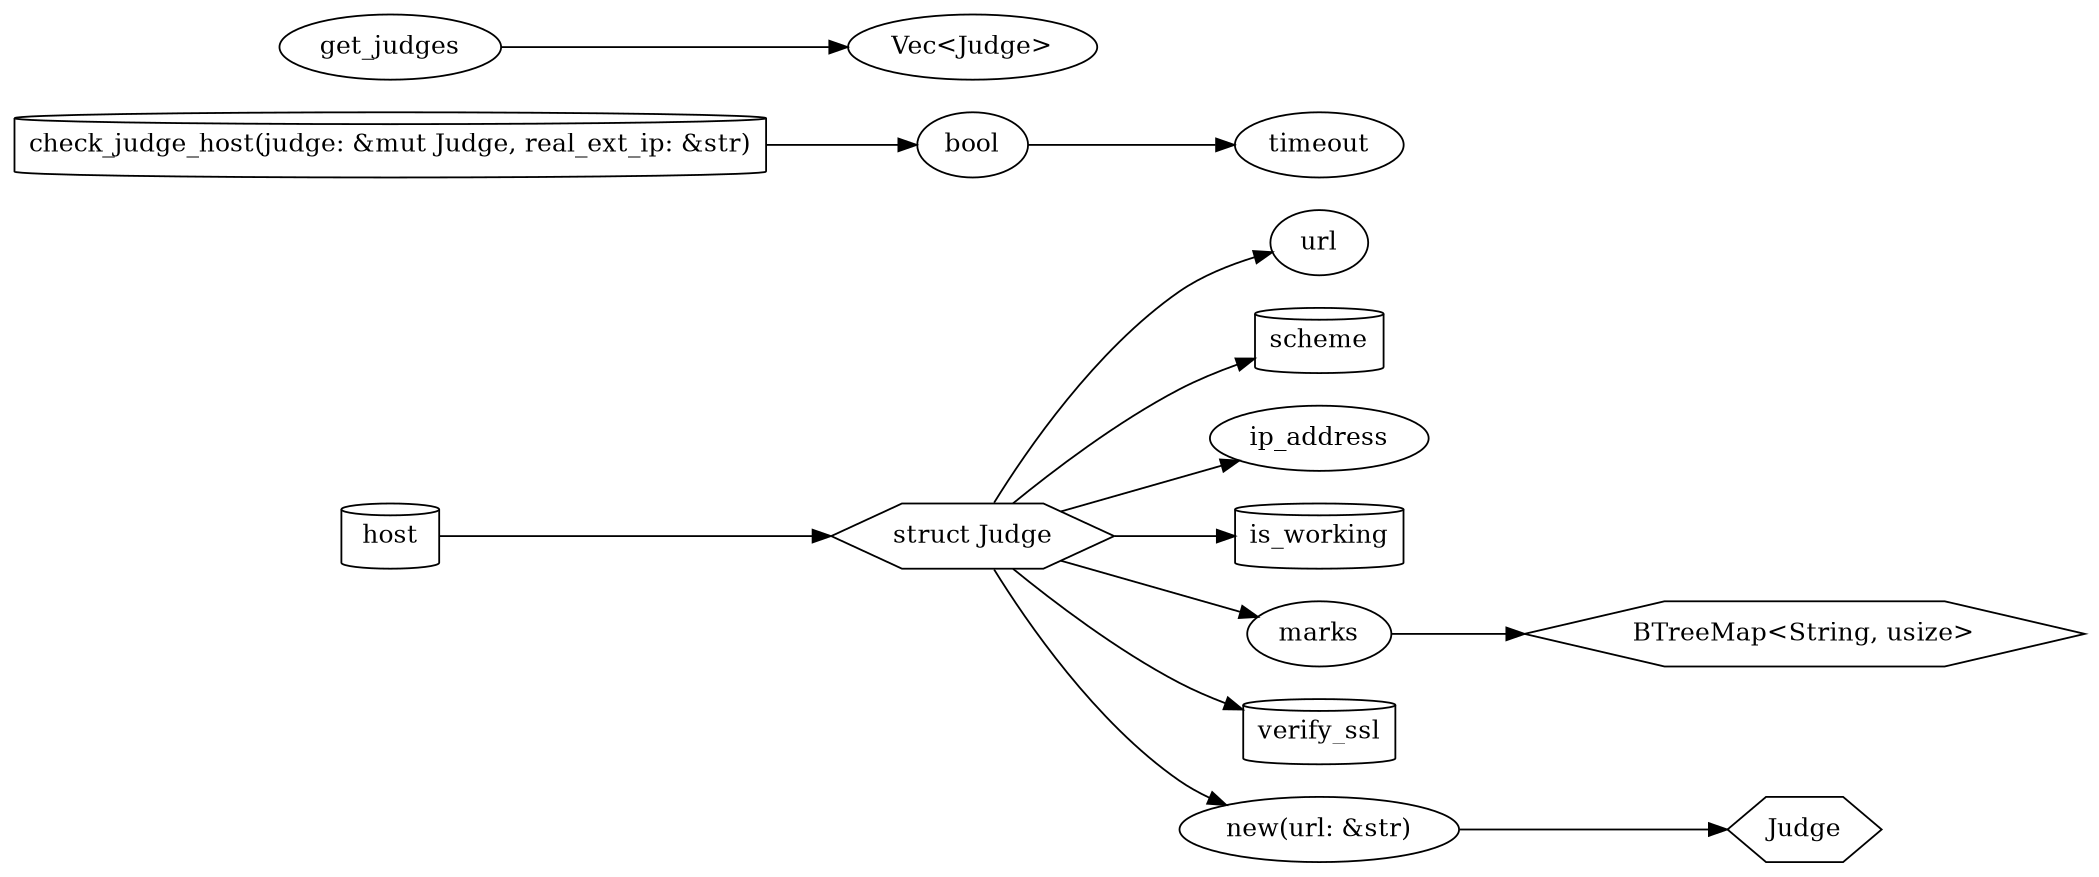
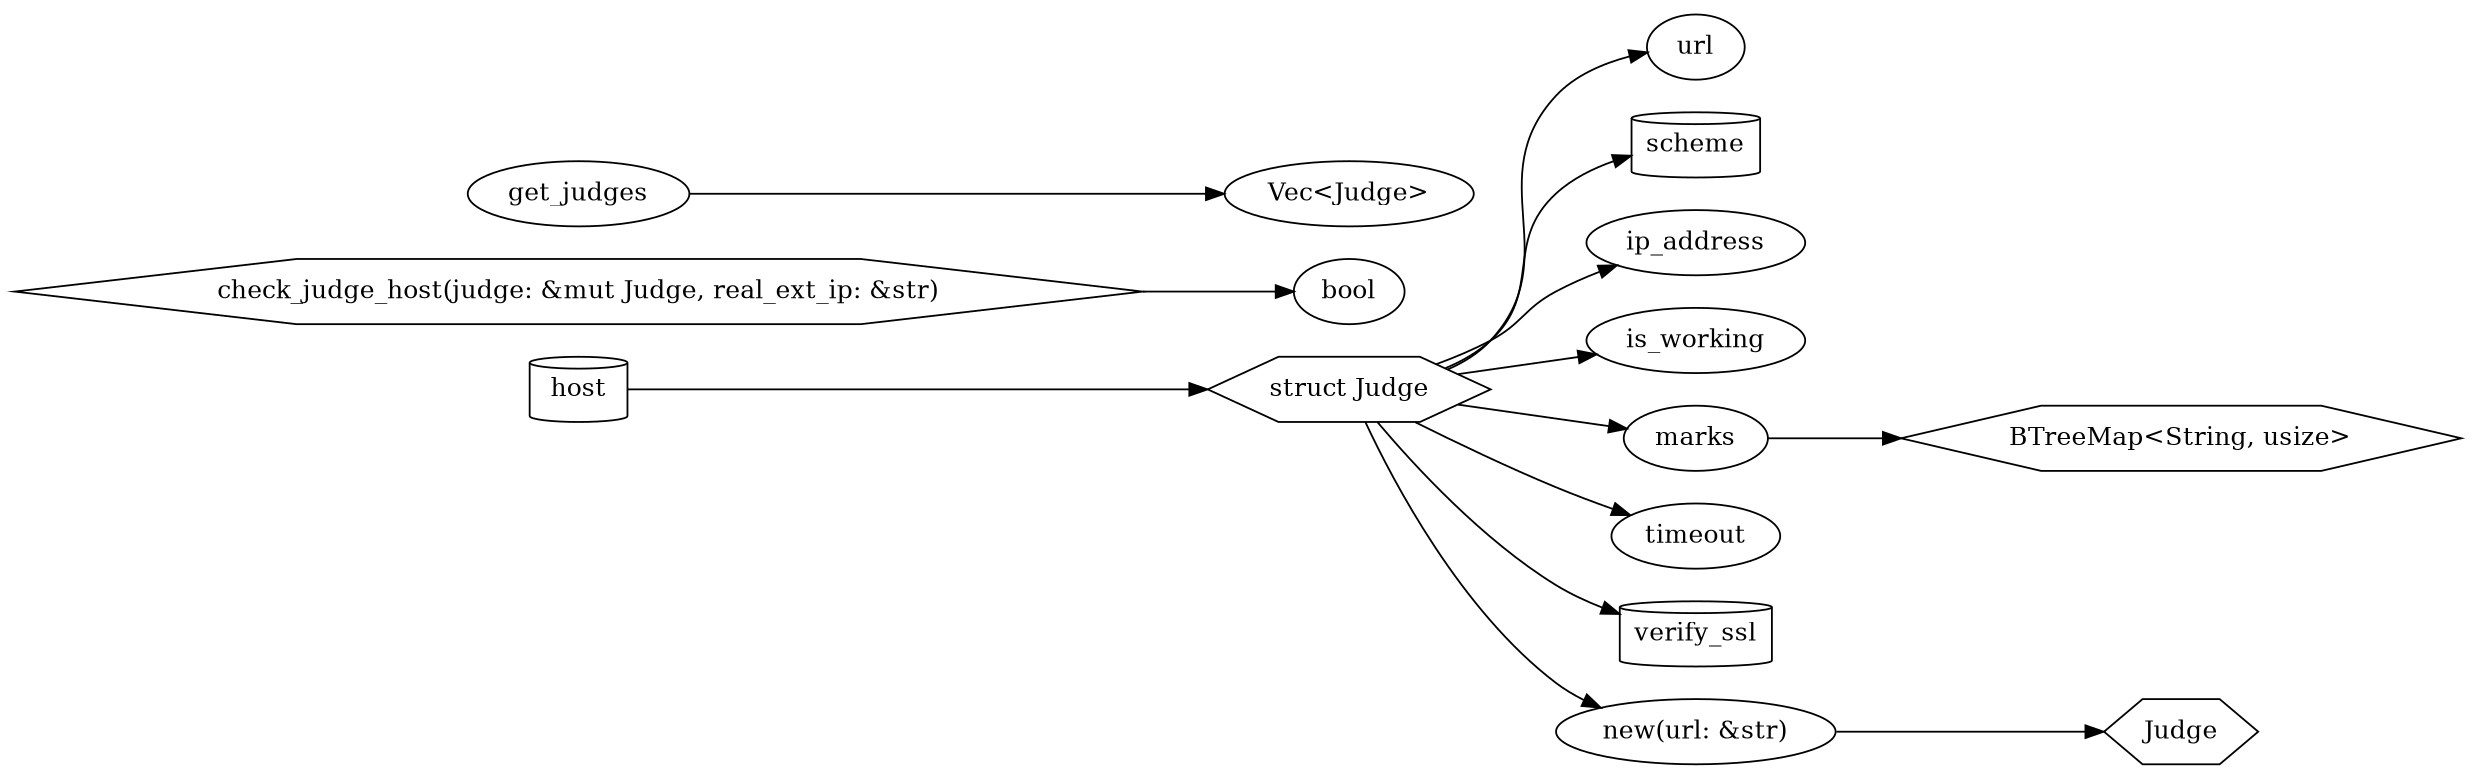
(390, 145) -> (579, 292)
(1122, 145) -> (1513, 468)
(1319, 536) -> (1696, 340)
